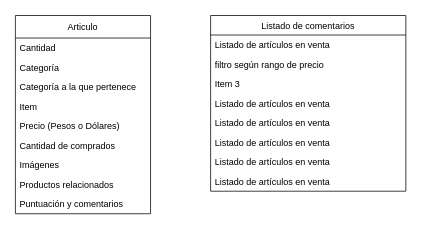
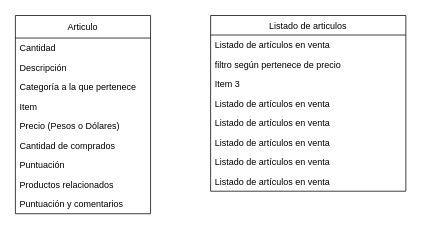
(308, 26) -> (308, 26)
(277, 65) -> (287, 65)
(42, 68) -> (45, 68)
(40, 165) -> (44, 165)
